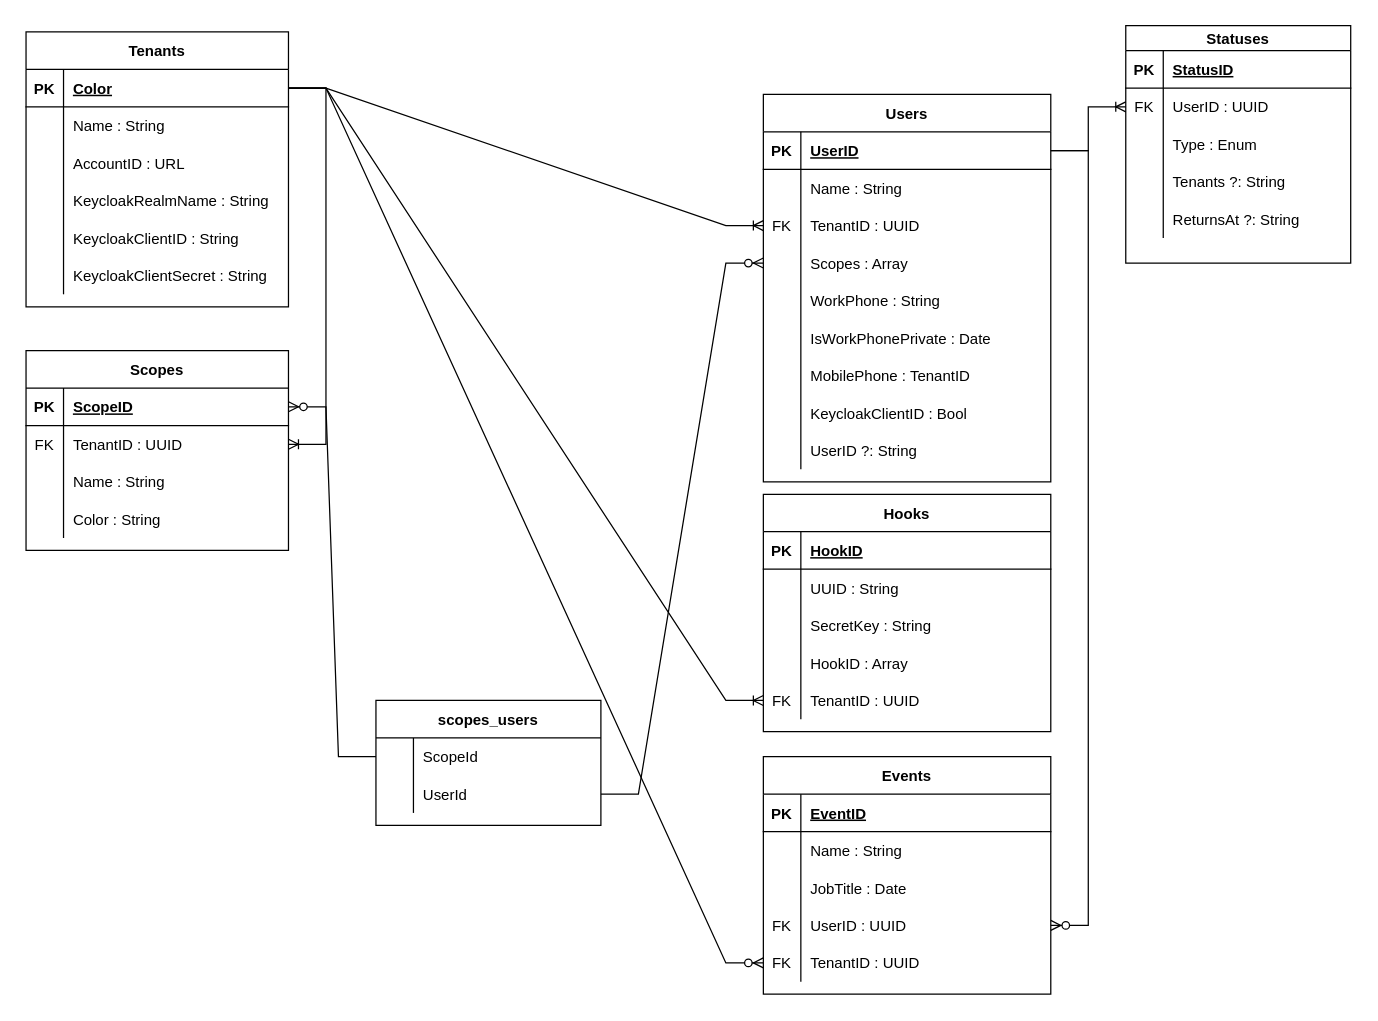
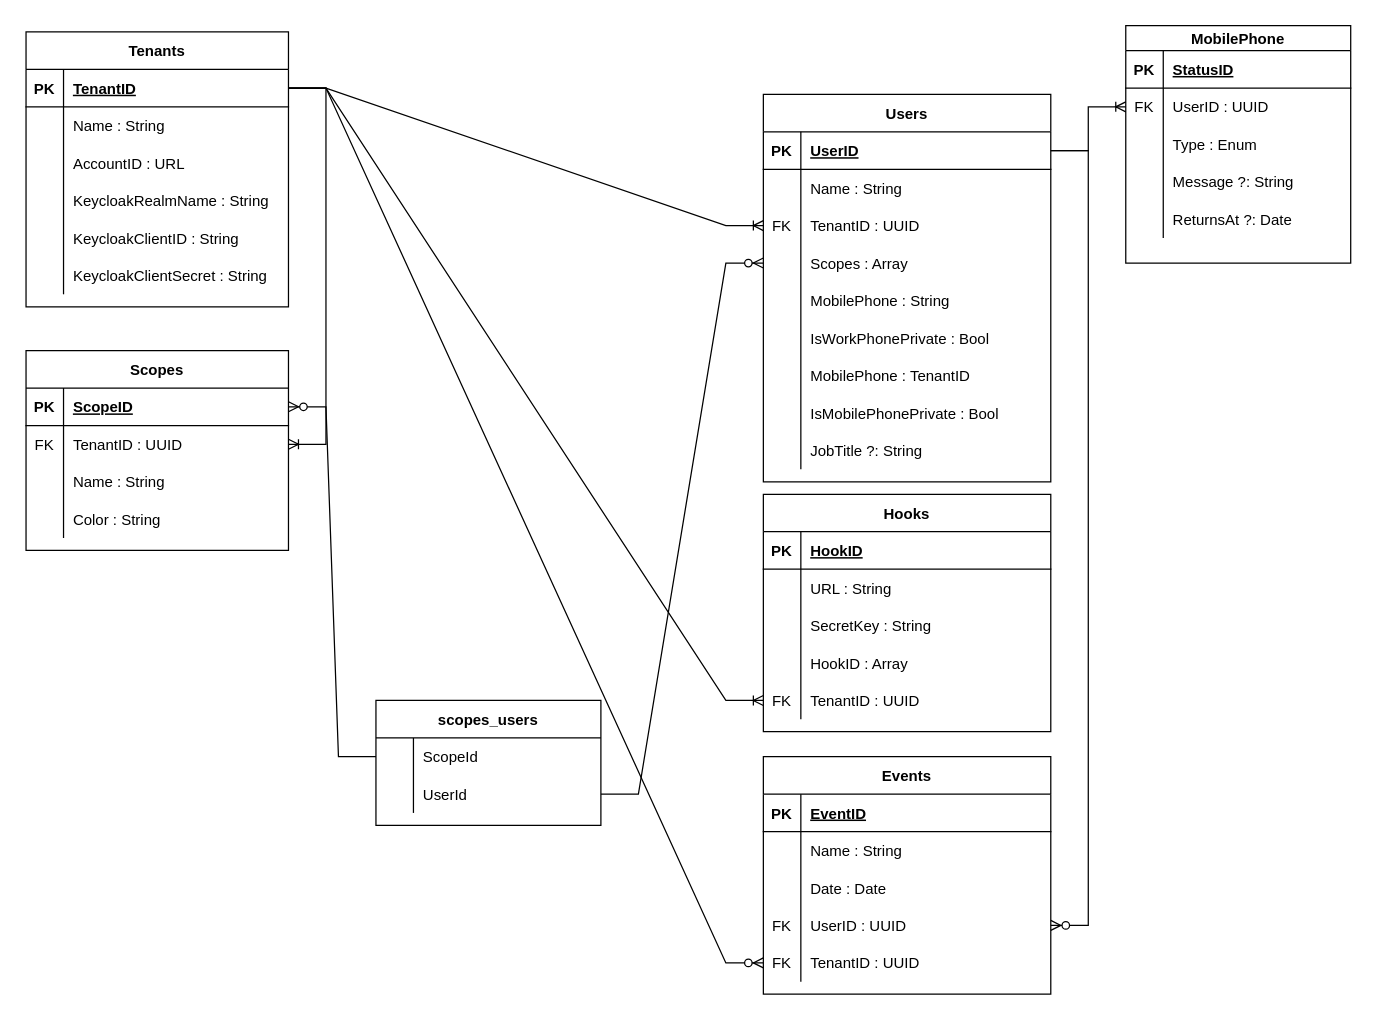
(1238, 39) -> (1238, 39)
(92, 89) -> (106, 89)
(1236, 183) -> (1236, 183)
(1245, 220) -> (1238, 220)
(878, 301) -> (882, 301)
(909, 339) -> (907, 339)
(893, 414) -> (910, 414)
(869, 451) -> (874, 451)
(857, 589) -> (853, 589)
(863, 889) -> (850, 889)
